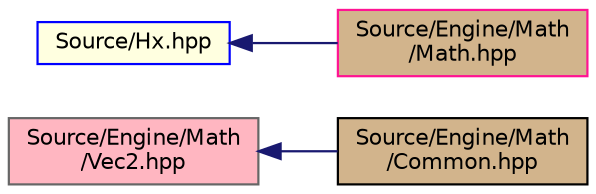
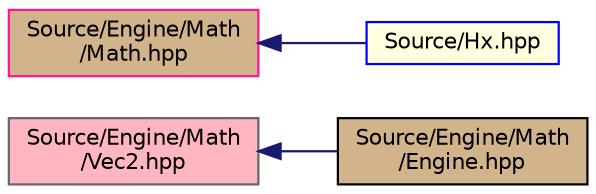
(295, 43) -> (324, 43)
(463, 151) -> (463, 151)
